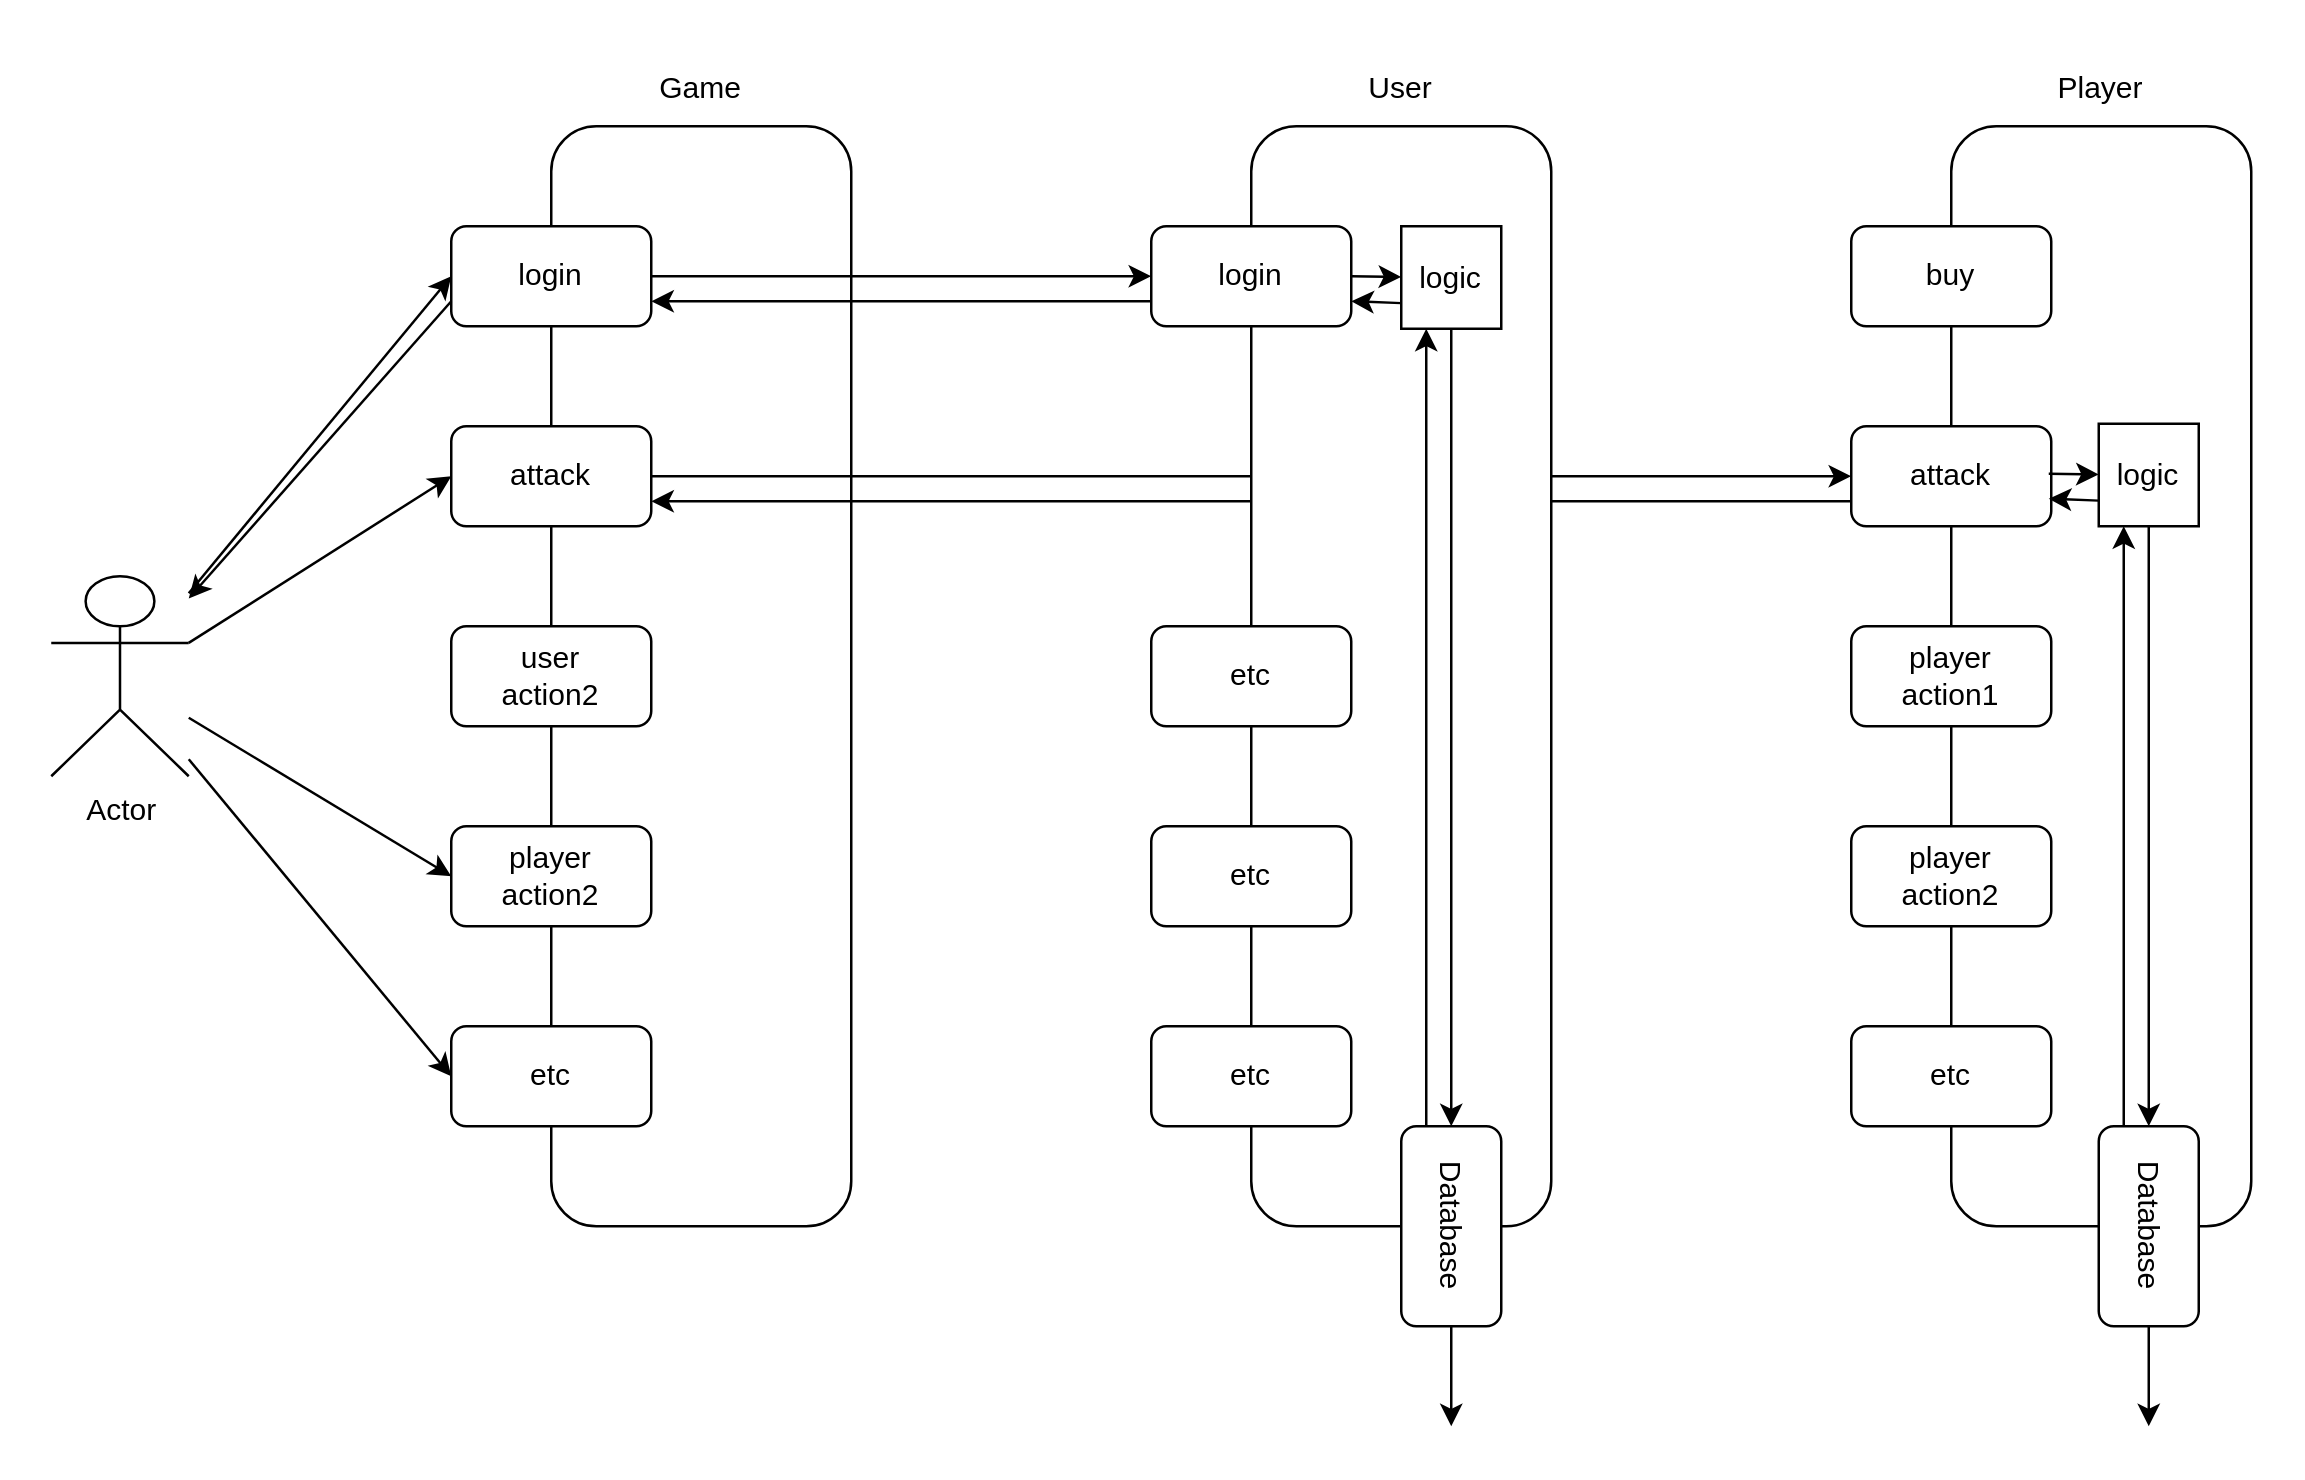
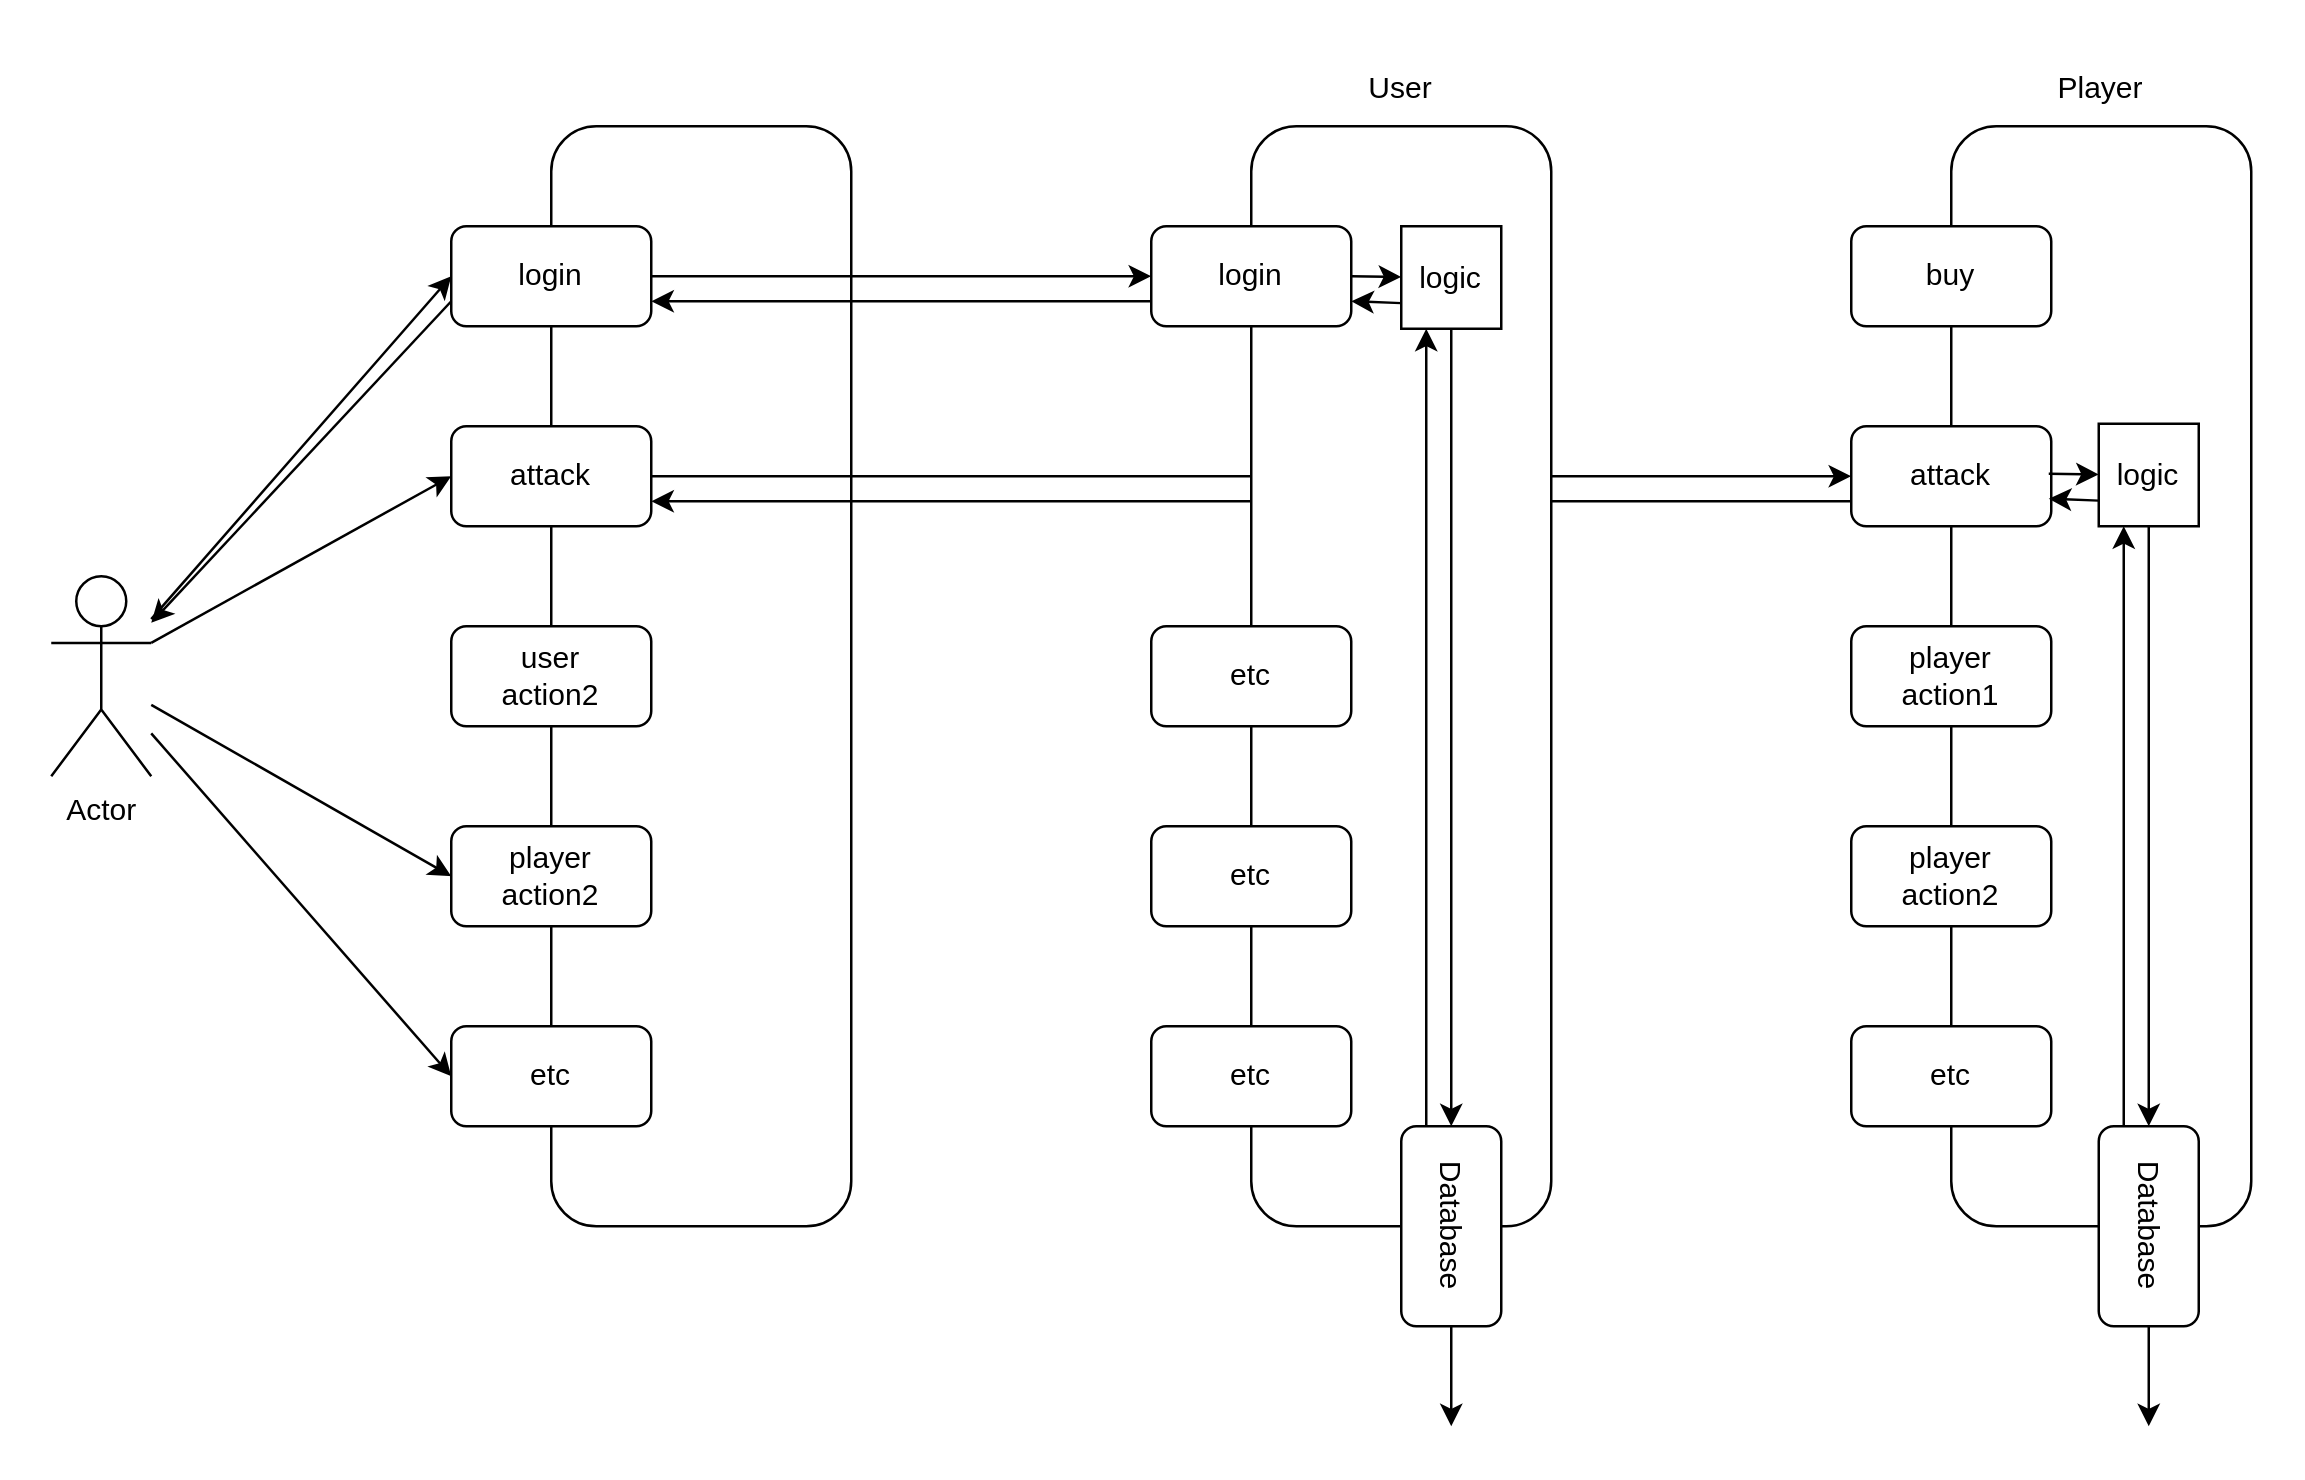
(701, 89) -> none
(120, 676) -> (101, 676)
